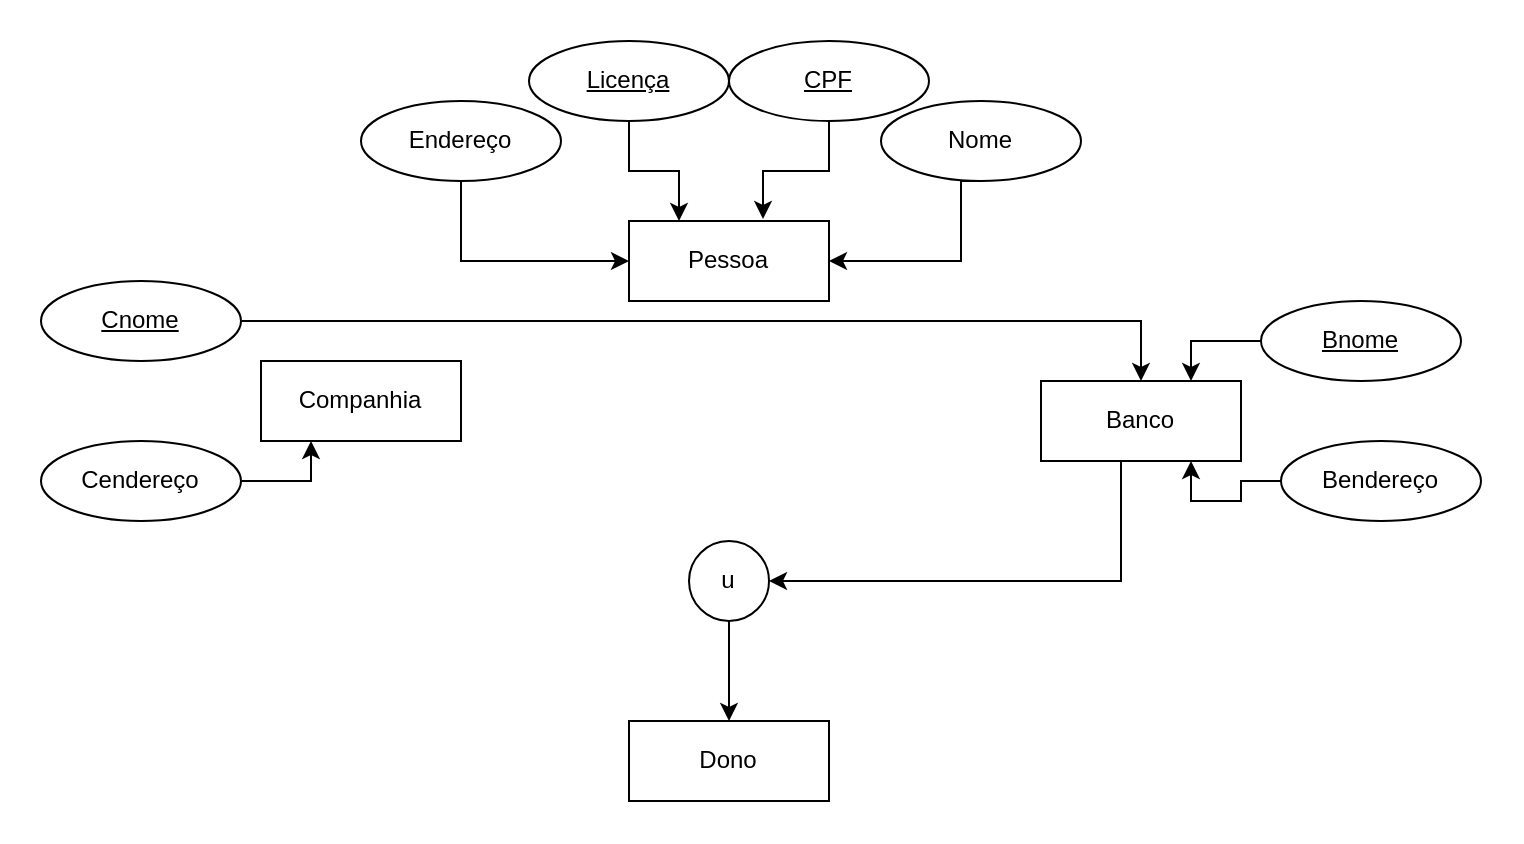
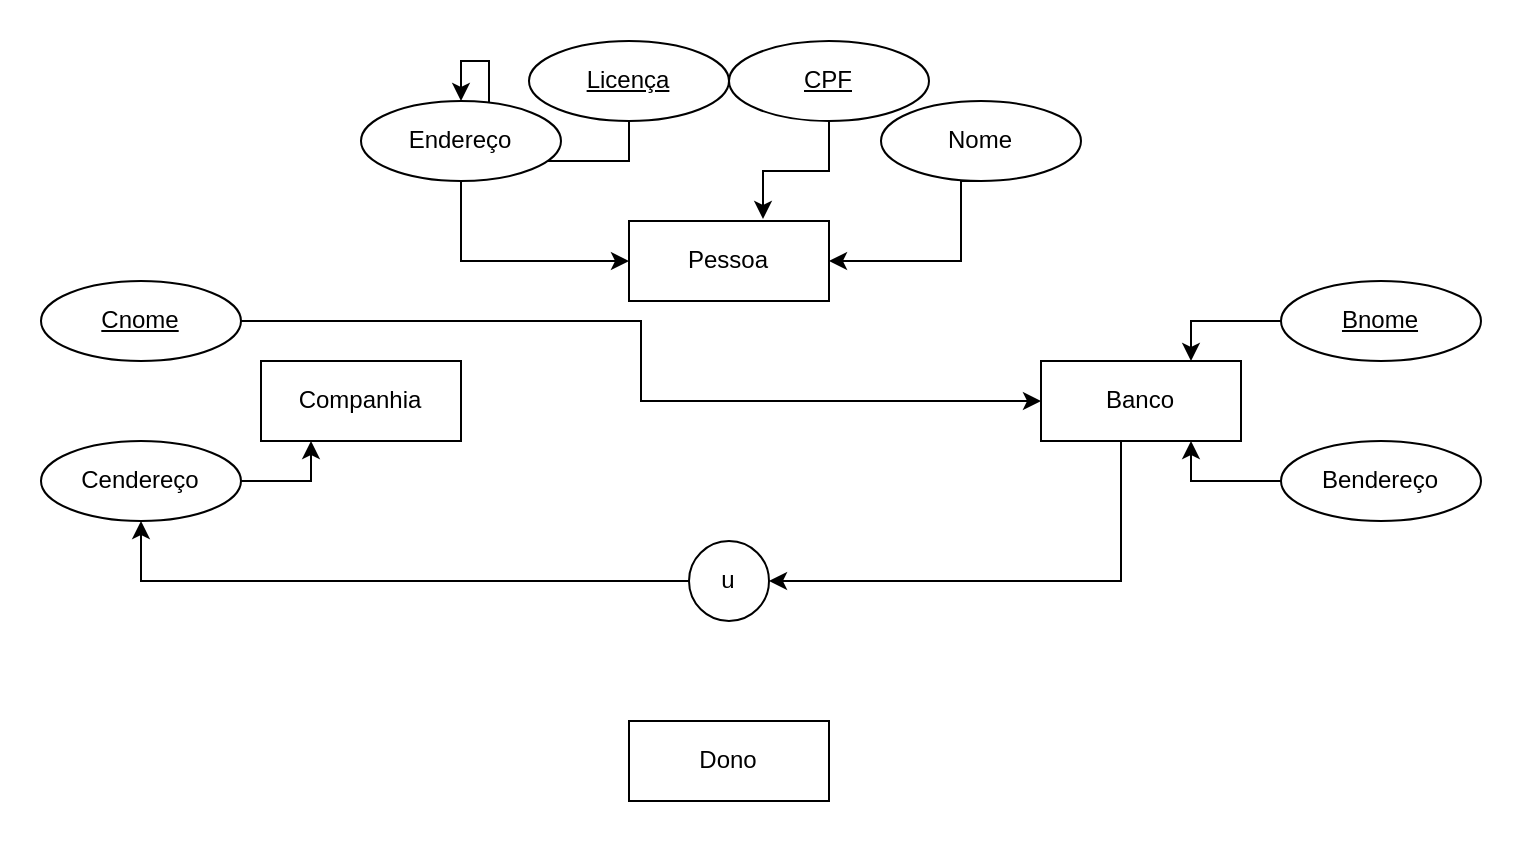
(666, 171) -> (483, 61)
(1361, 341) -> (1381, 321)
(1141, 421) -> (1141, 401)
(729, 664) -> (392, 581)
